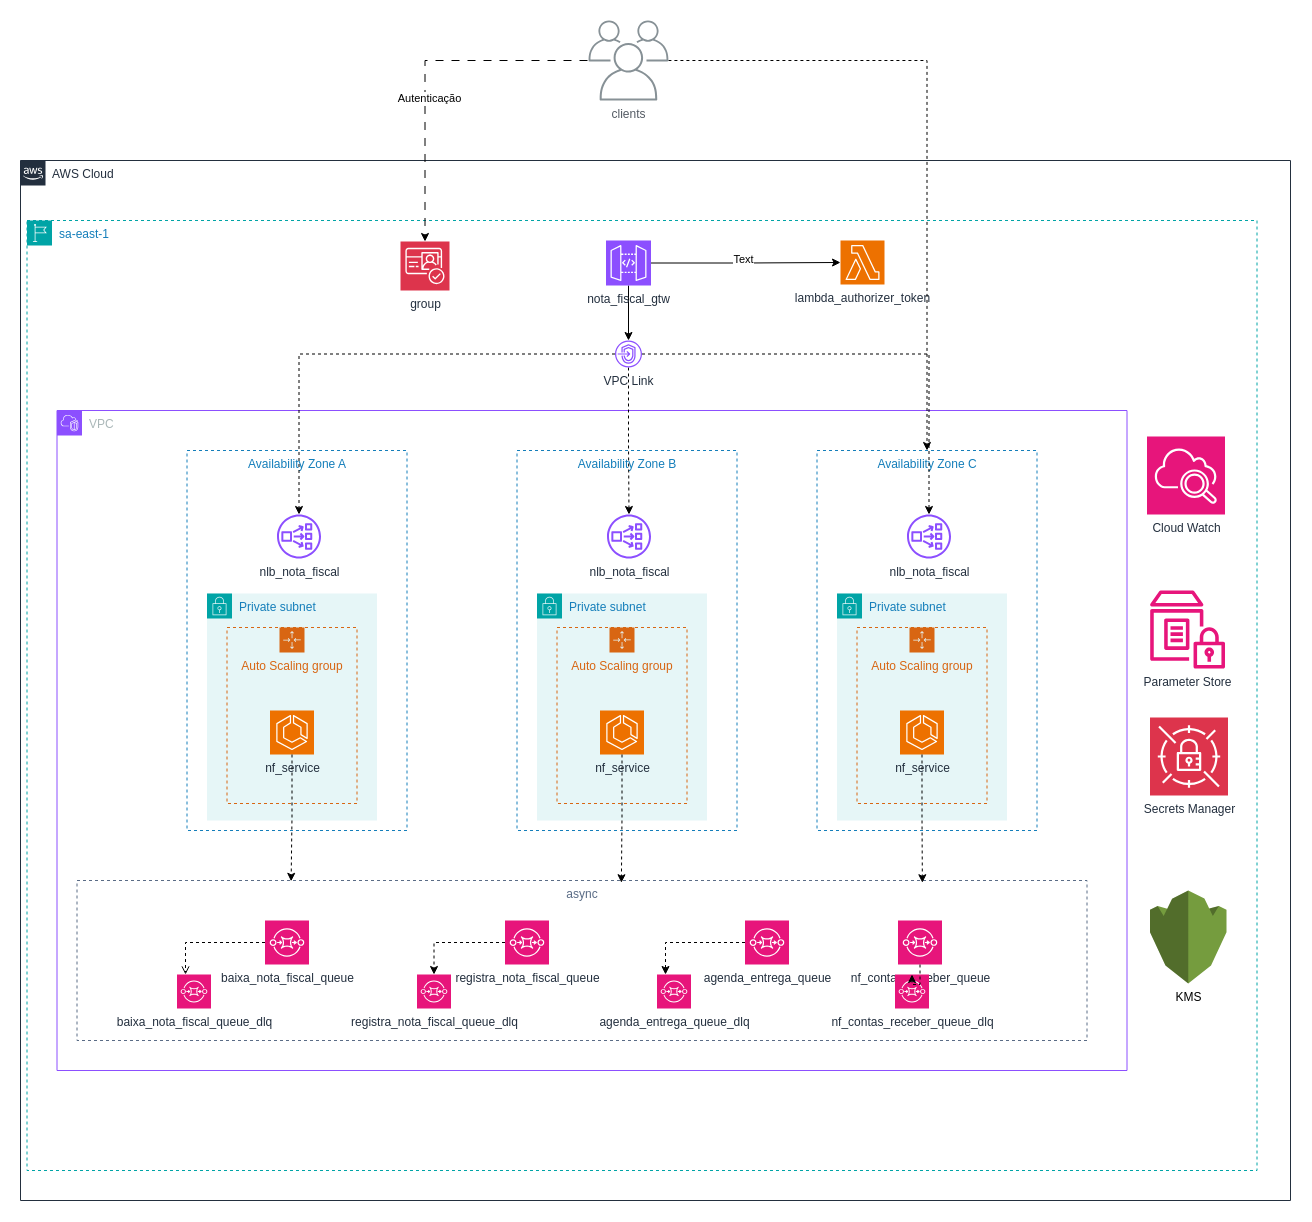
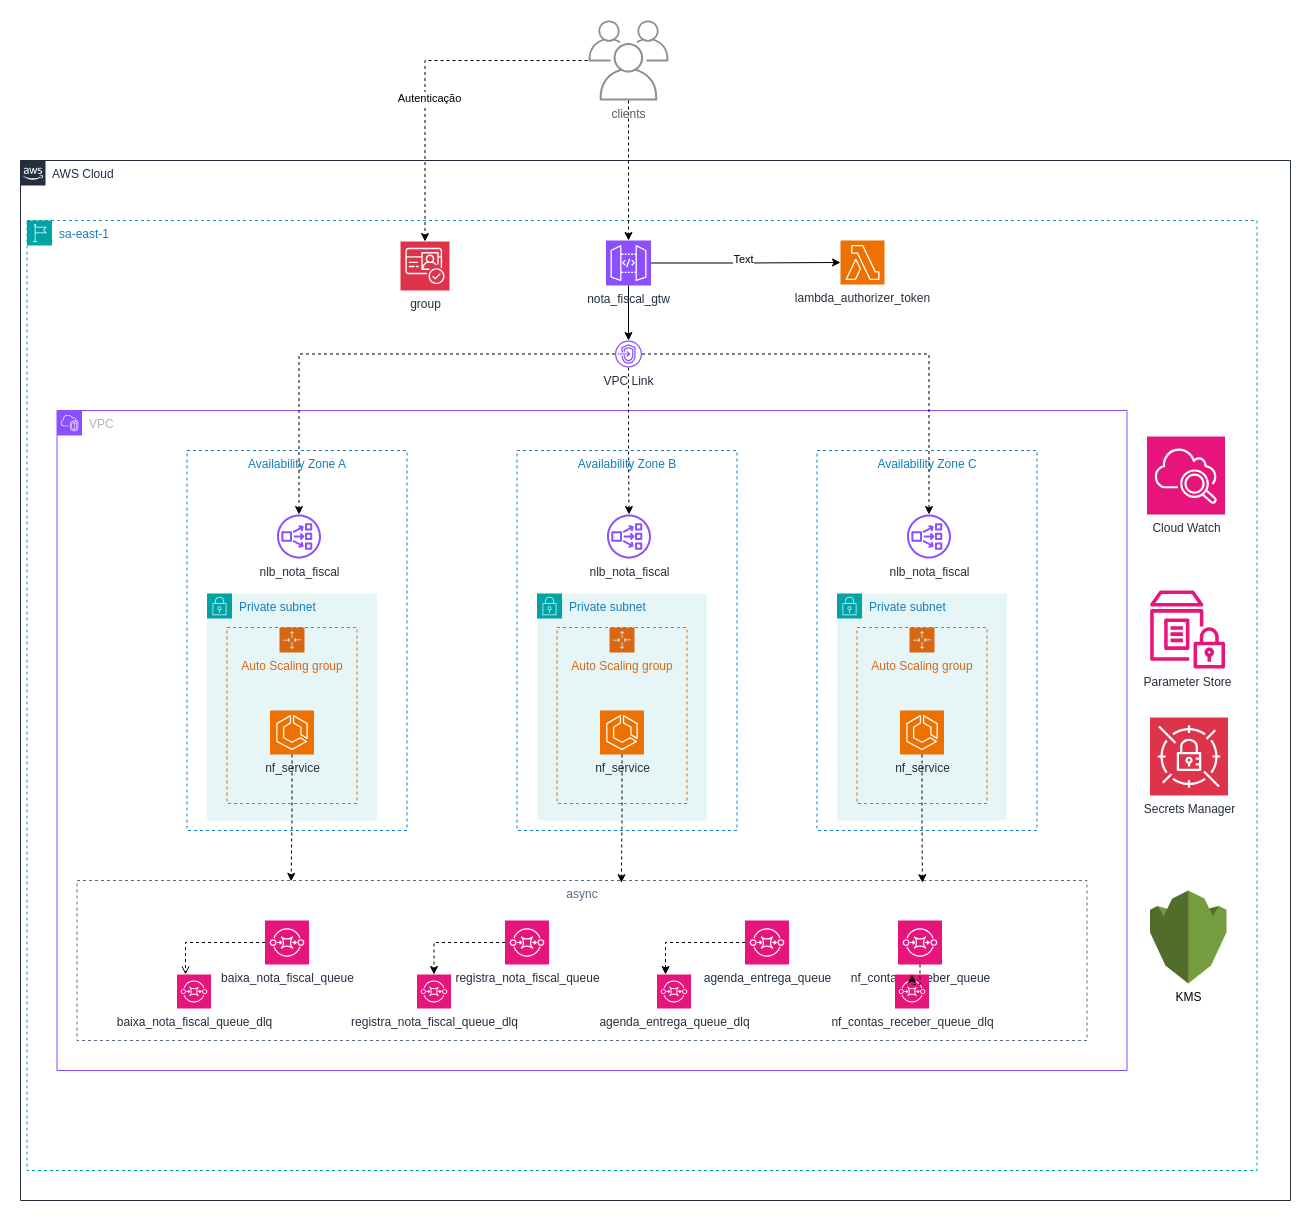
(493, 61) -> (493, 61)
(927, 123) -> (629, 167)
